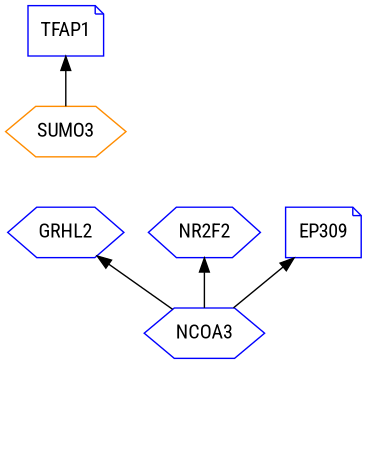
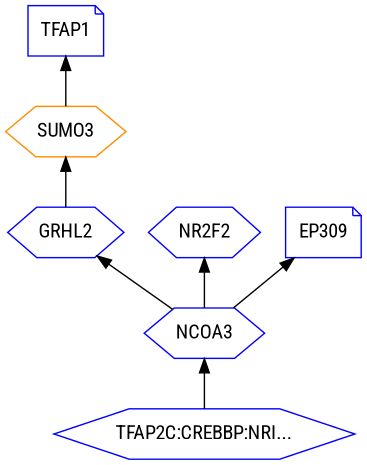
none -> (66, 189)
none -> (204, 434)
